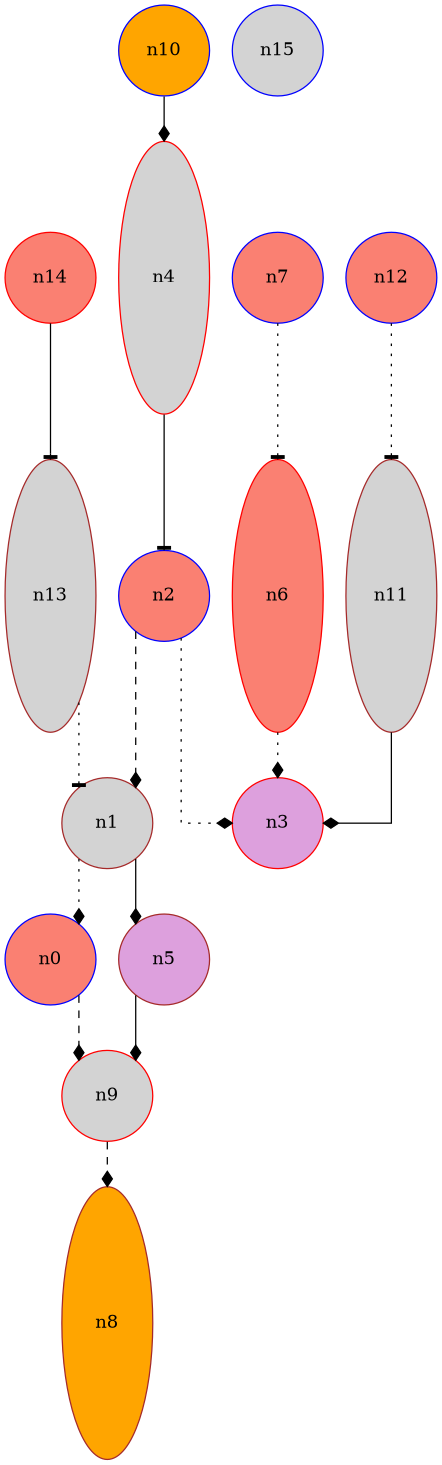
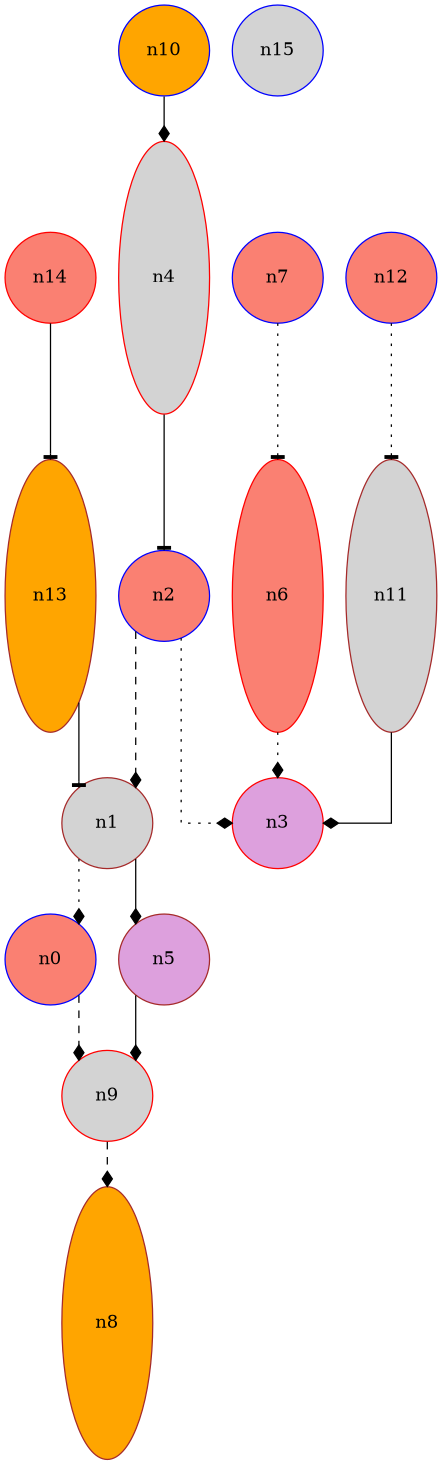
(51, 596) -> (51, 596)
(79, 742) -> (79, 742)
